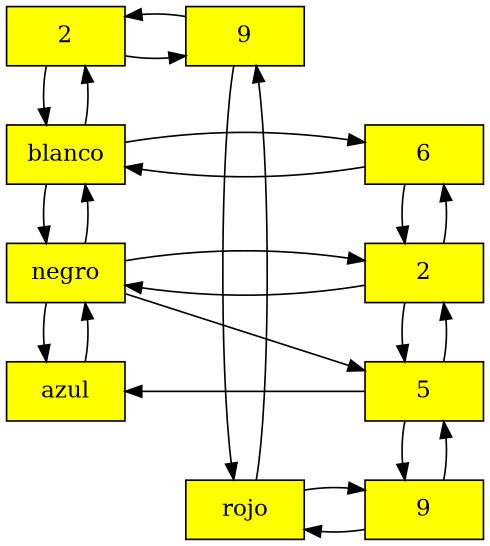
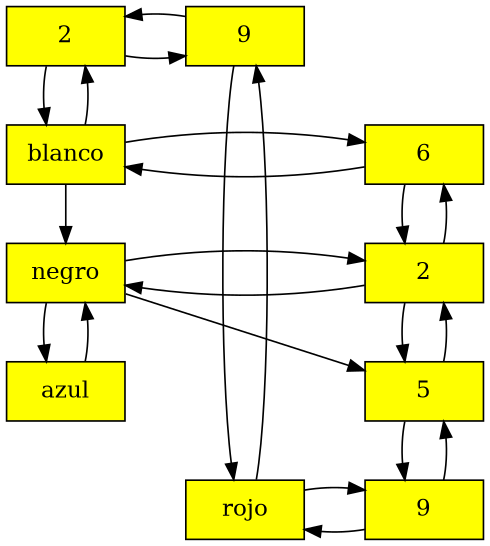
(88, 222) -> none
(253, 391) -> none
